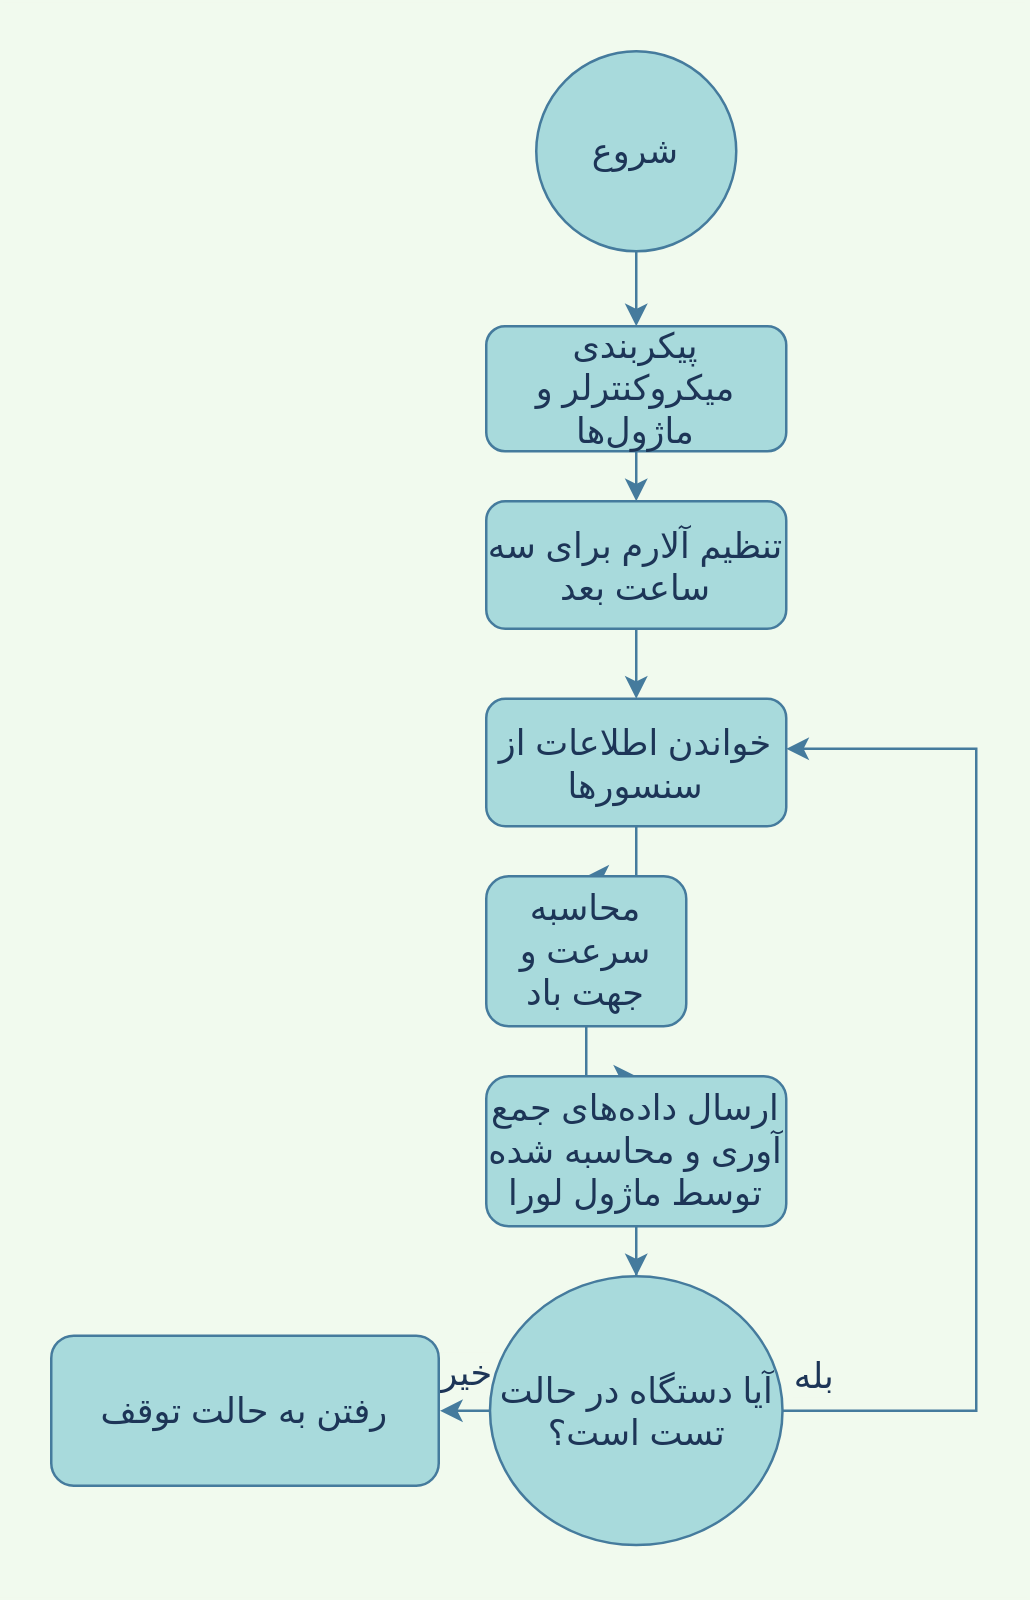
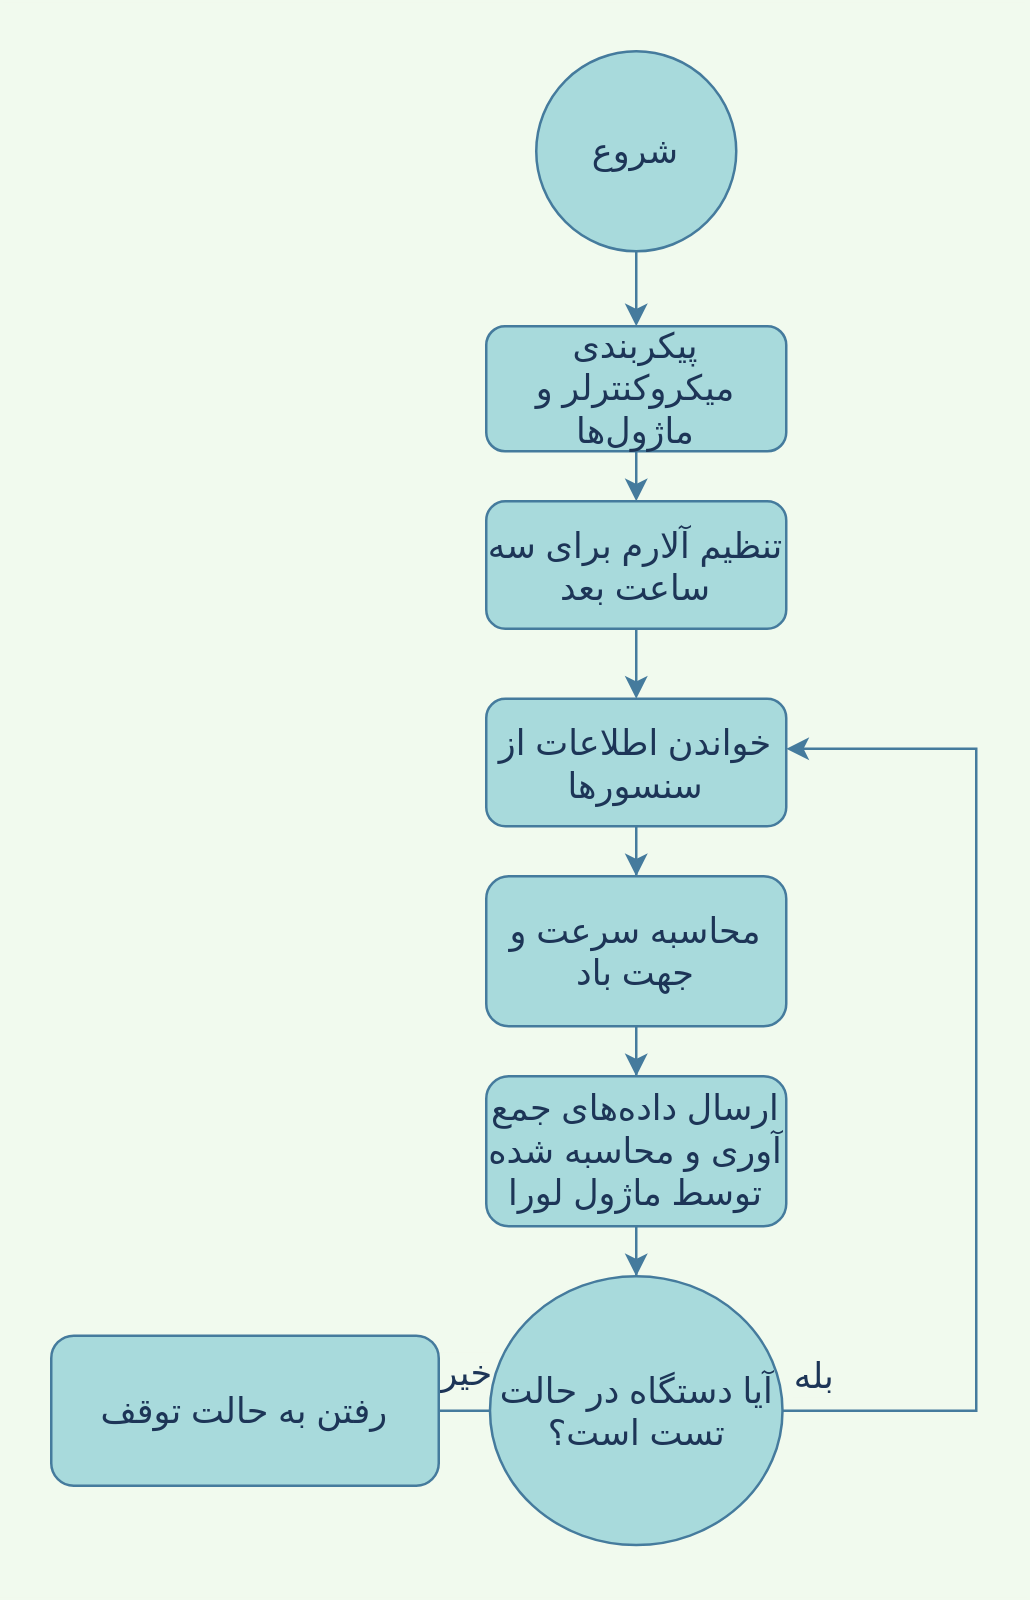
(586, 951) -> (636, 951)
(458, 1411) -> (450, 1411)
